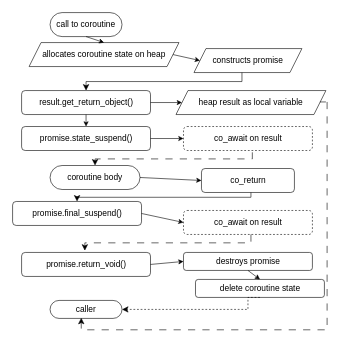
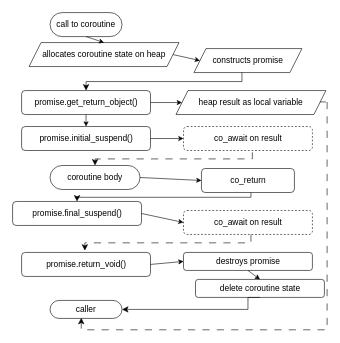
(86, 102) -> (86, 102)
(86, 138) -> (86, 138)
(194, 309) -> (194, 309)
